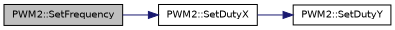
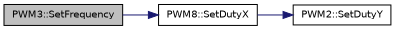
(63, 15) -> (63, 15)
(208, 15) -> (208, 15)
